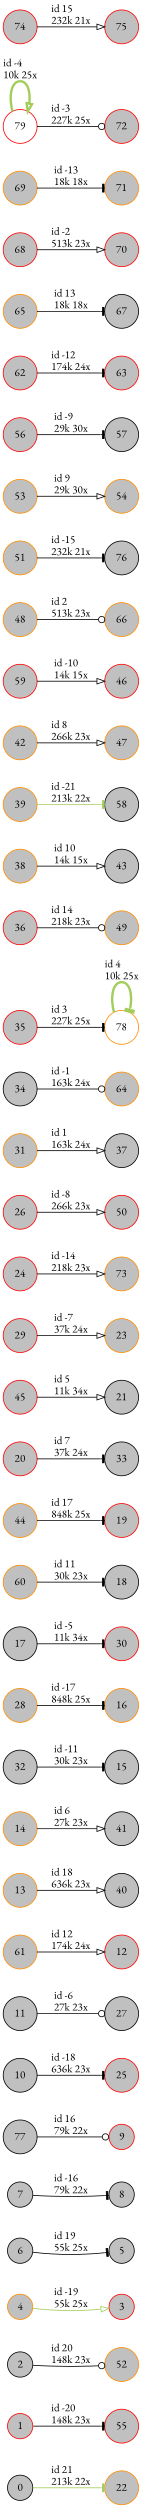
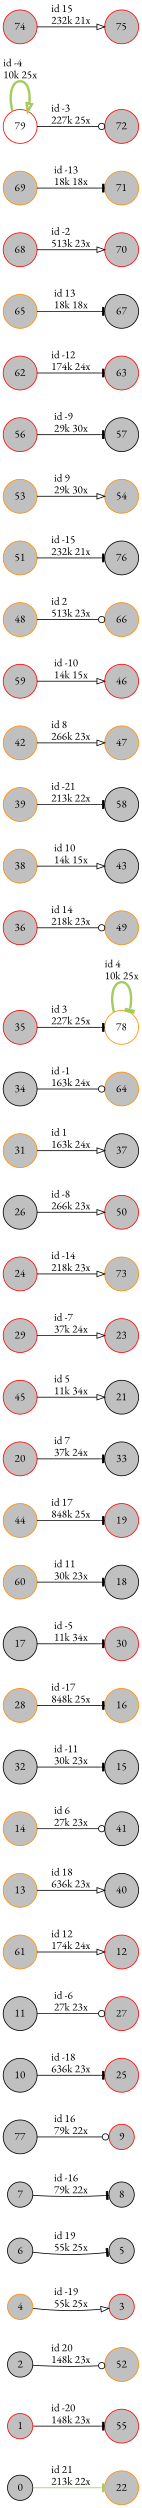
(69, 805) -> (69, 805)
(20, 1212) -> (20, 1212)
(122, 1336) -> (122, 1336)
(67, 1829) -> (68, 1829)
(122, 2014) -> (122, 2014)
(67, 2311) -> (67, 2311)
